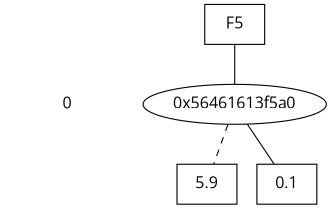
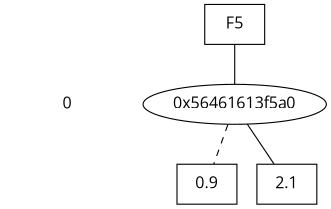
(207, 184) -> (207, 184)
(287, 184) -> (287, 184)
